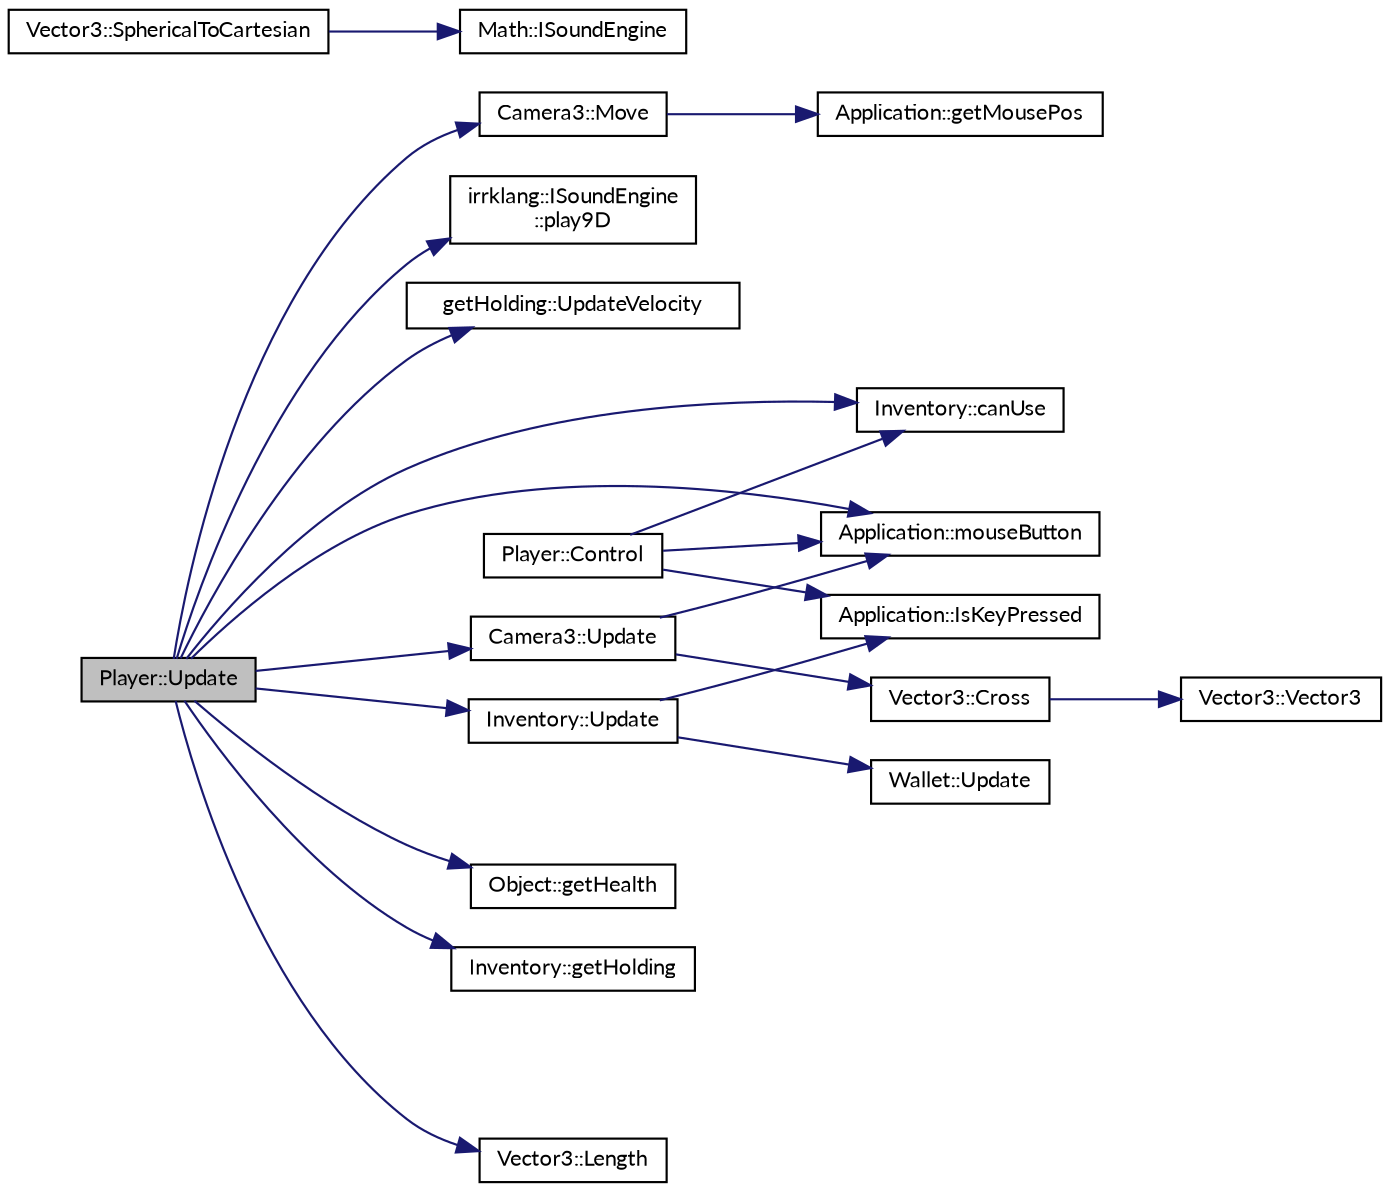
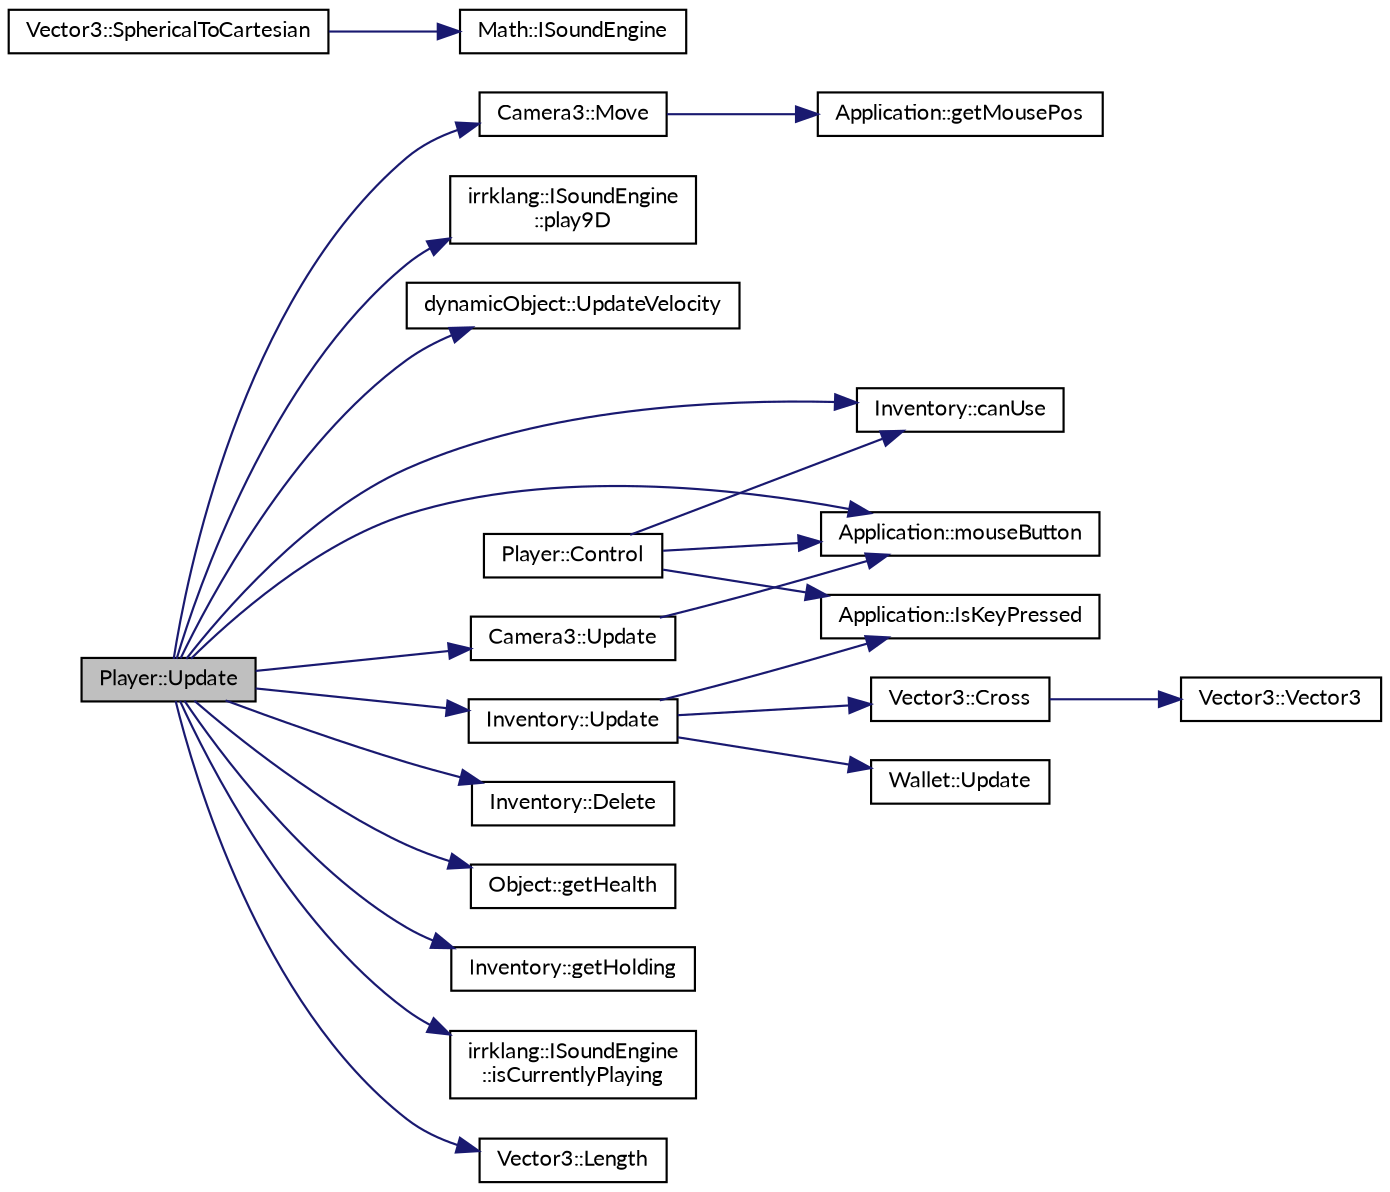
(573, 306) -> (573, 306)
(741, 665) -> (763, 710)
none -> (573, 804)
none -> (573, 1065)
